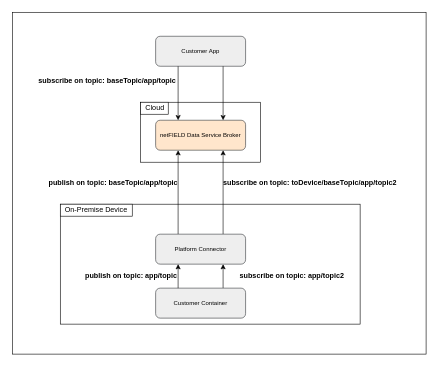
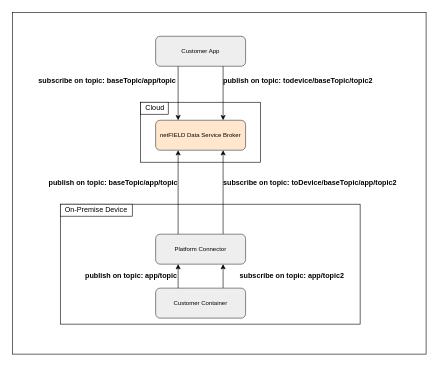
none -> (298, 81)
